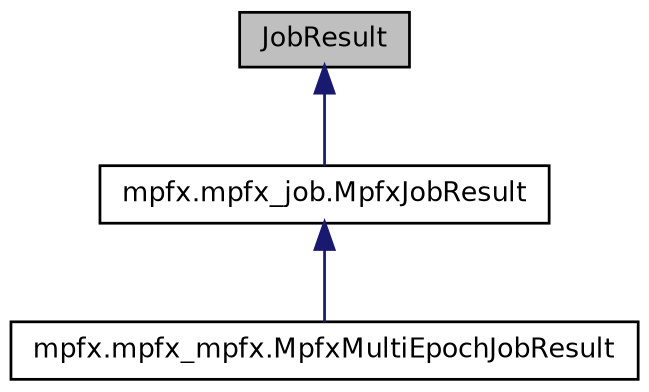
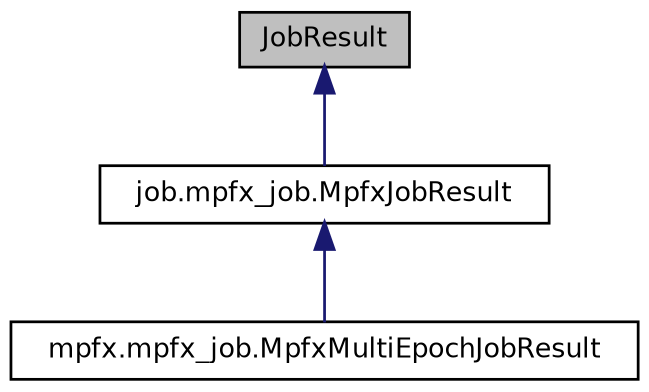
(325, 194) -> (325, 194)
(325, 351) -> (325, 351)
